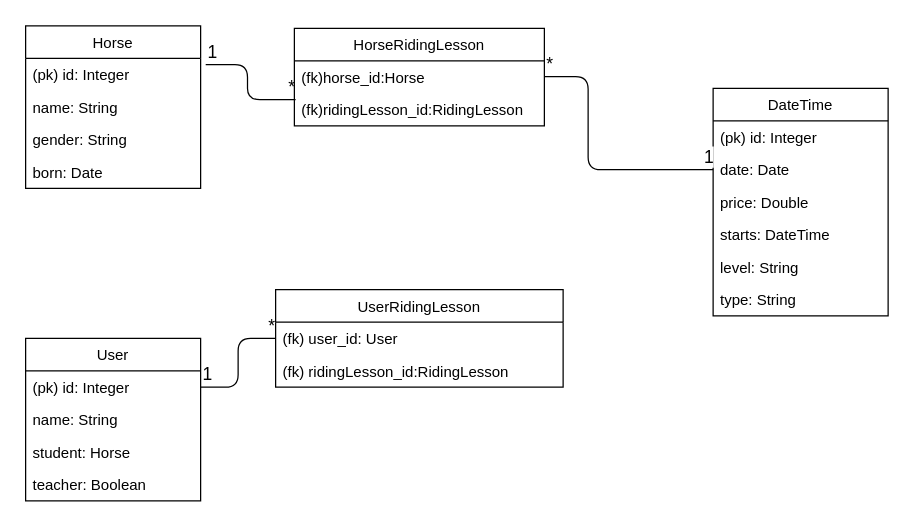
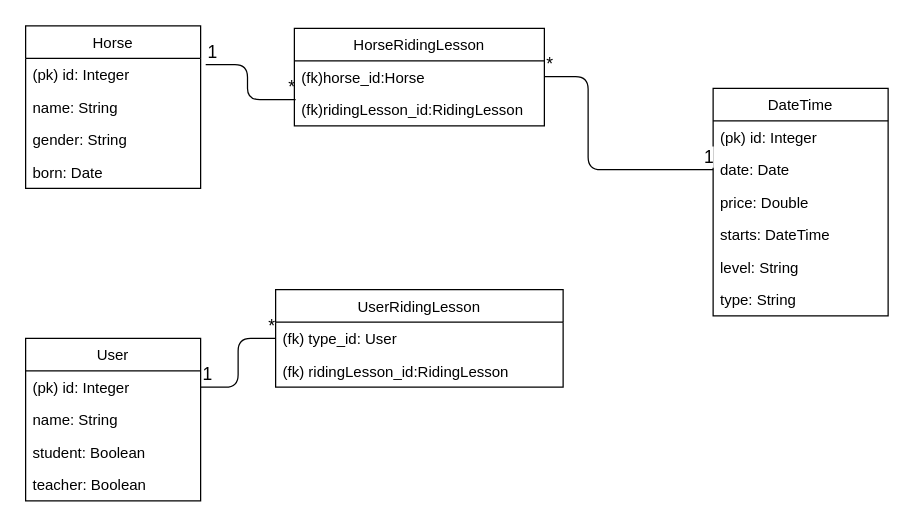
(350, 339) -> (350, 339)
(87, 453) -> (94, 453)
